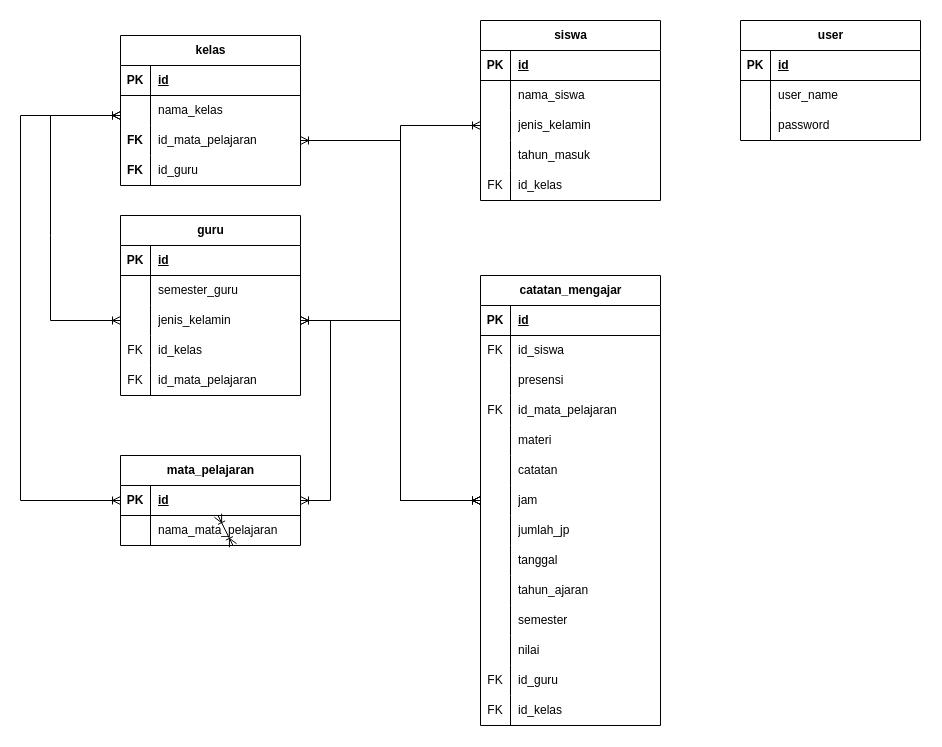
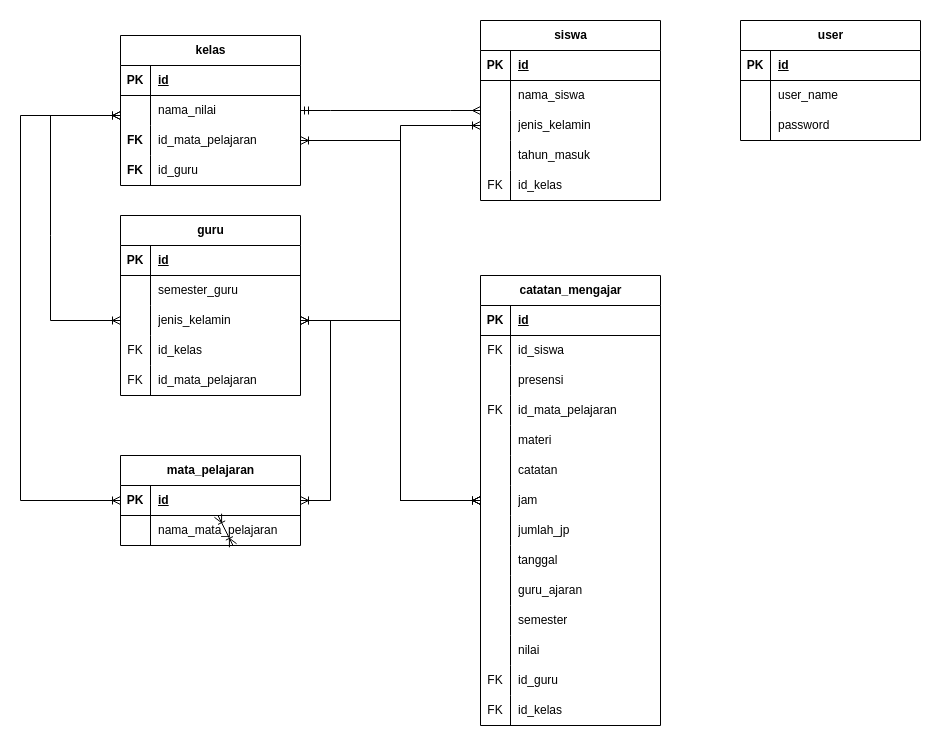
(191, 111) -> (187, 111)
none -> (390, 111)
(559, 591) -> (555, 591)
